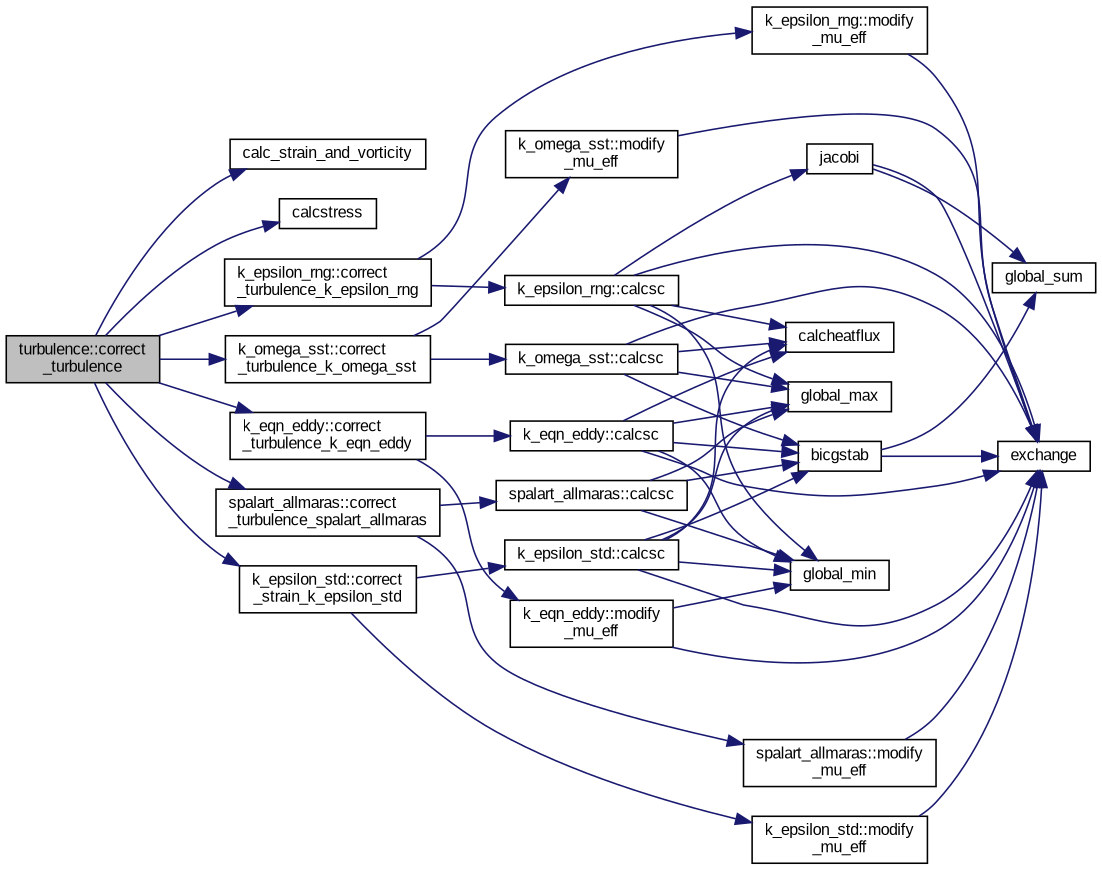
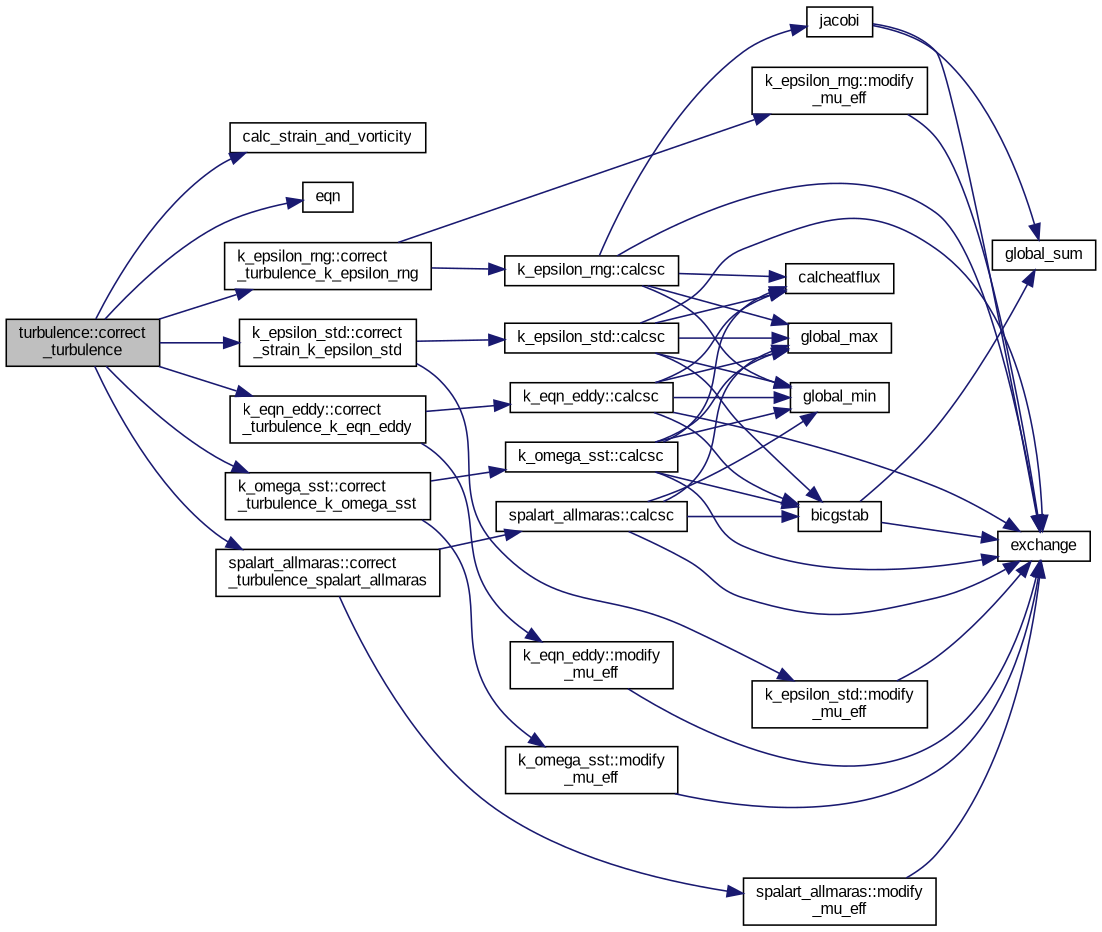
(328, 214) -> (328, 197)
(742, 594) -> (715, 428)
none -> (811, 613)
